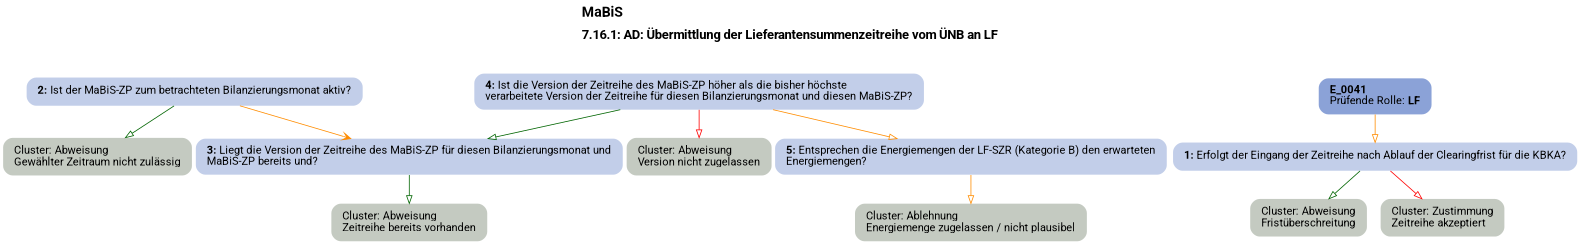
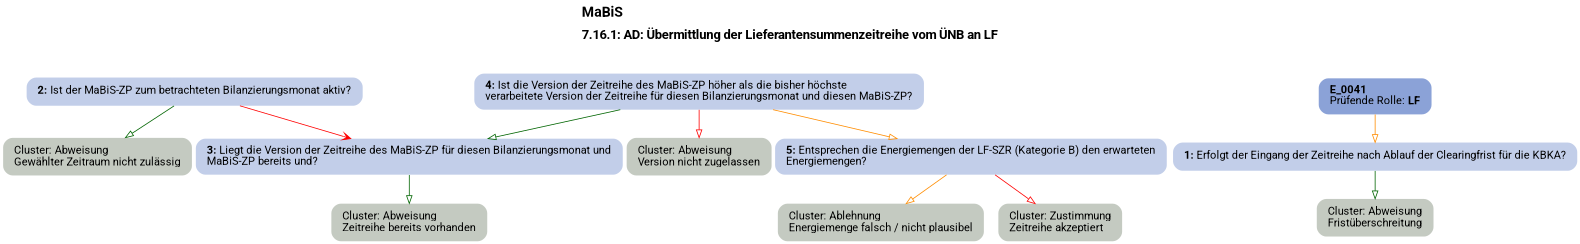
(292, 121) -> (292, 121)
(1403, 182) -> (1012, 187)
(971, 228) -> (881, 228)
